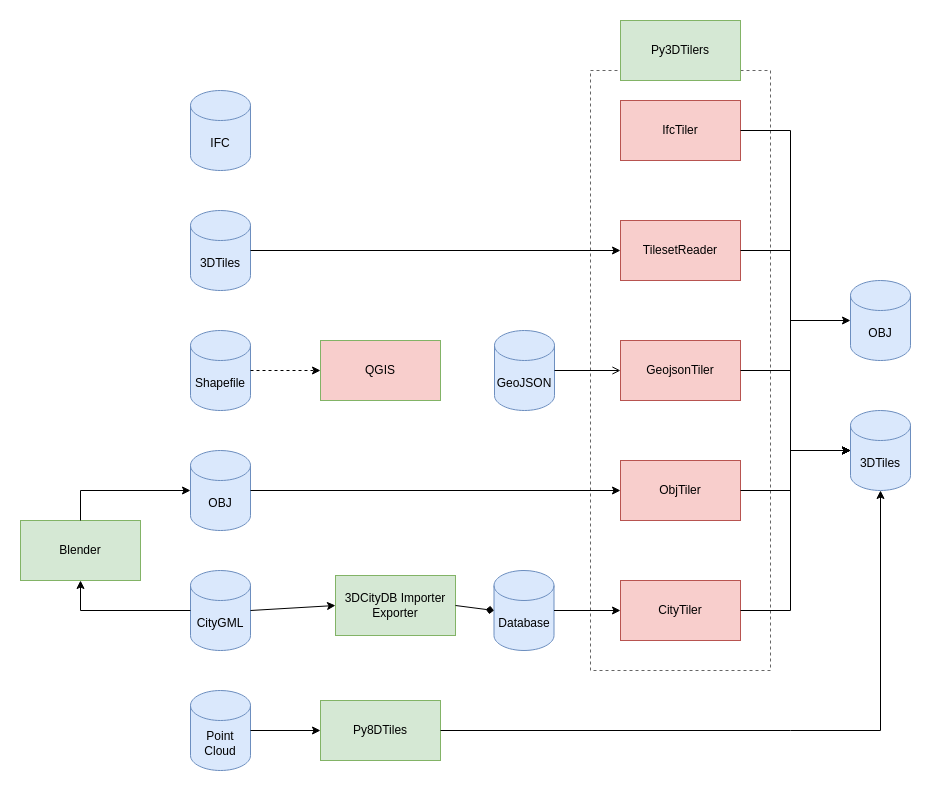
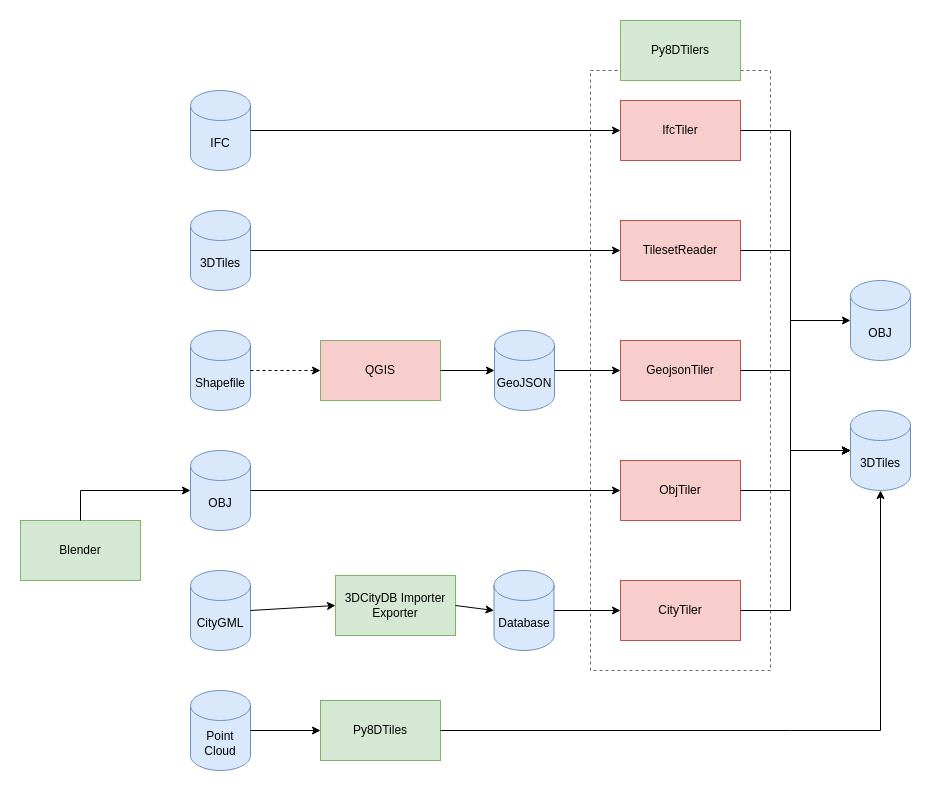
(681, 51) -> (681, 51)
none -> (432, 131)
none -> (464, 371)
(614, 371) -> (612, 371)
(485, 609) -> (486, 609)
(125, 611) -> none
